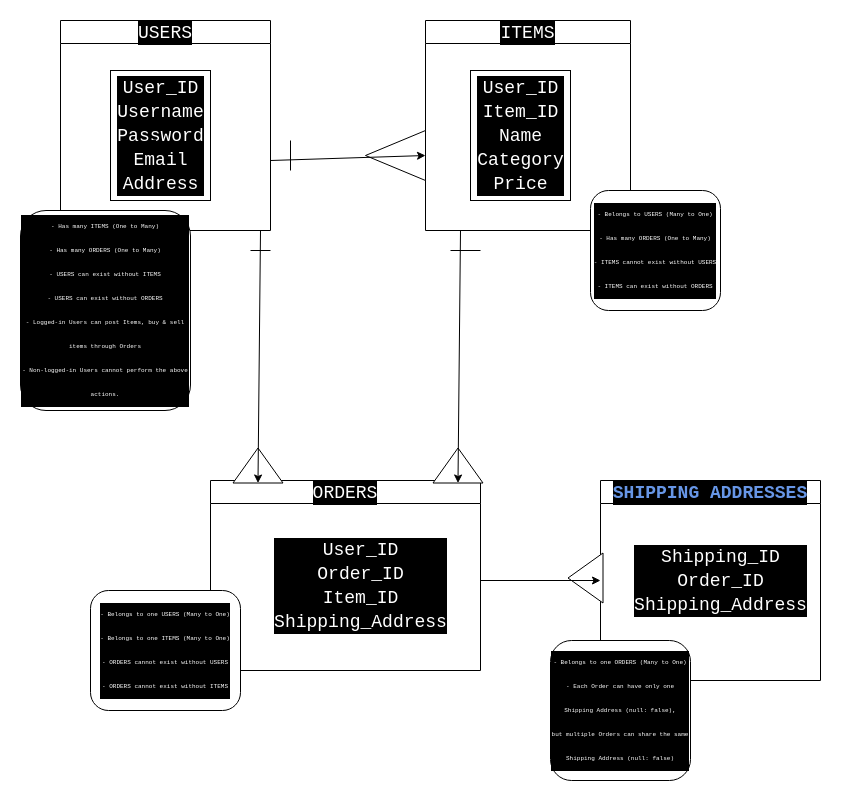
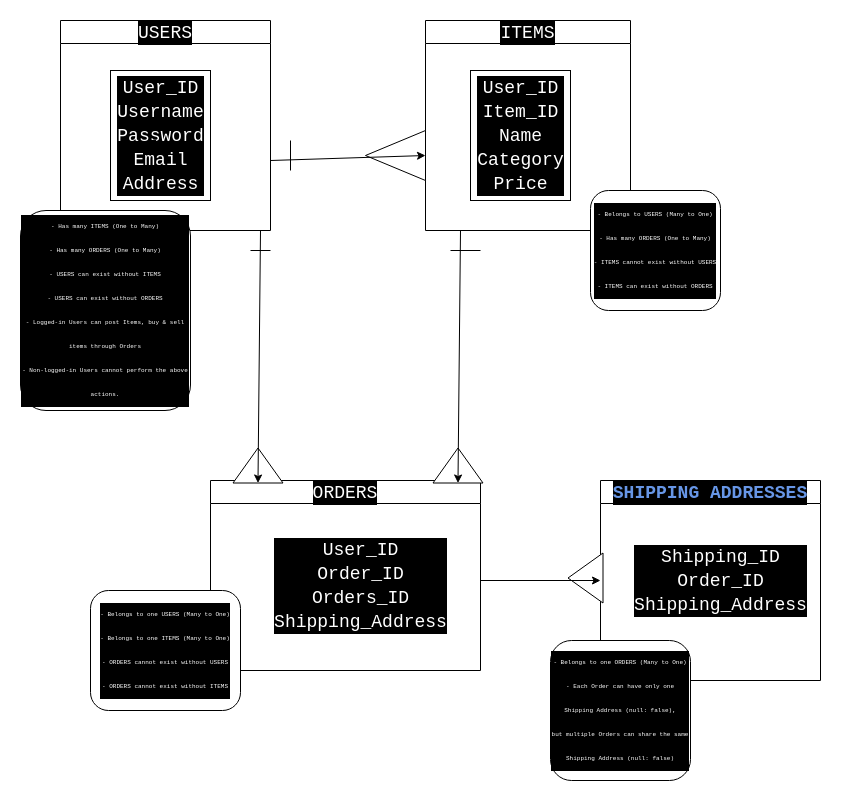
(361, 586) -> (361, 586)
